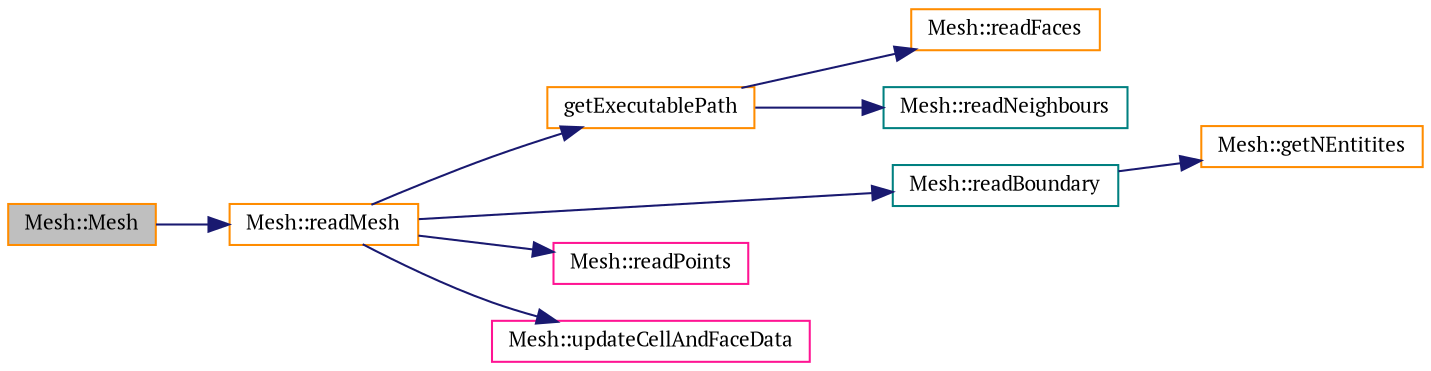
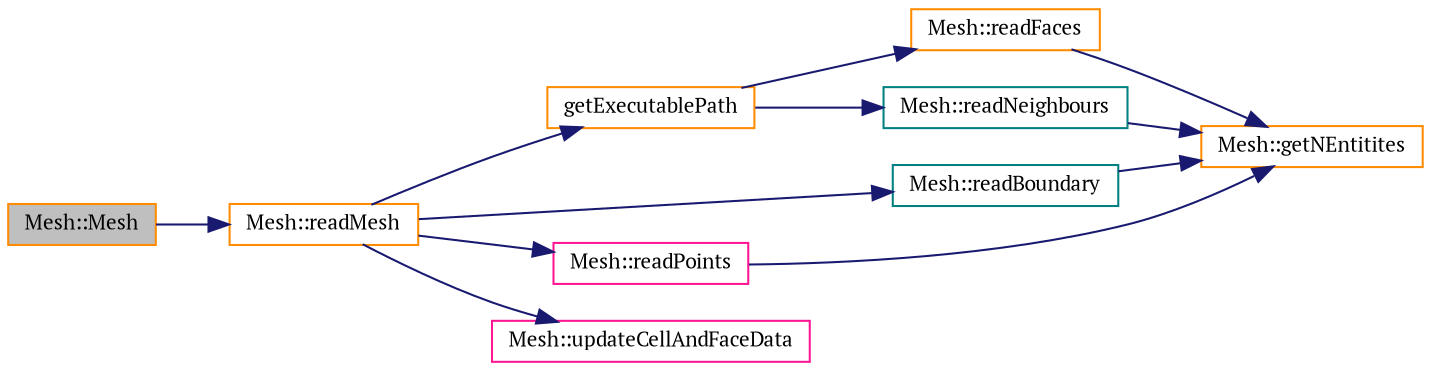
none -> (1160, 81)
none -> (1154, 126)
none -> (1007, 247)
